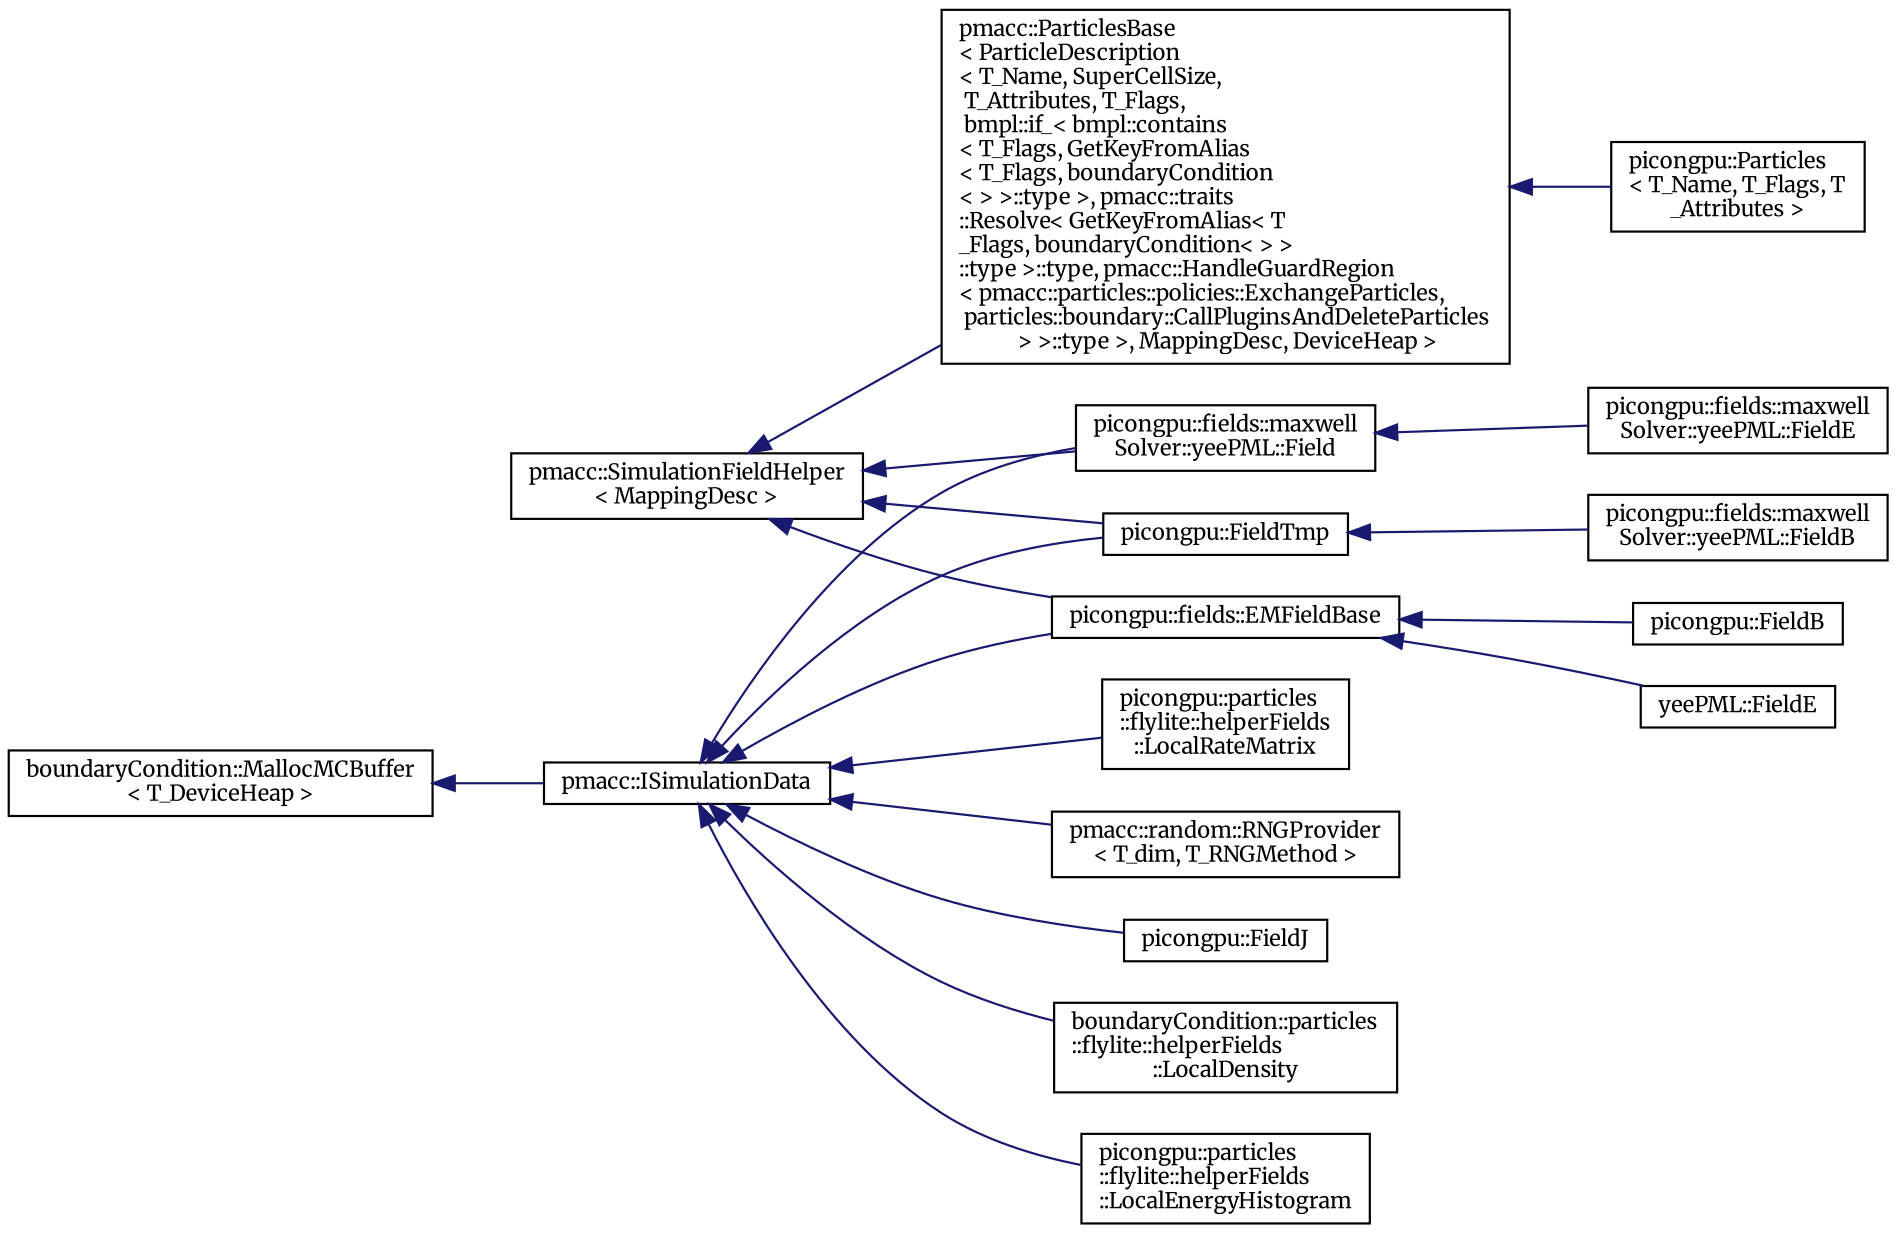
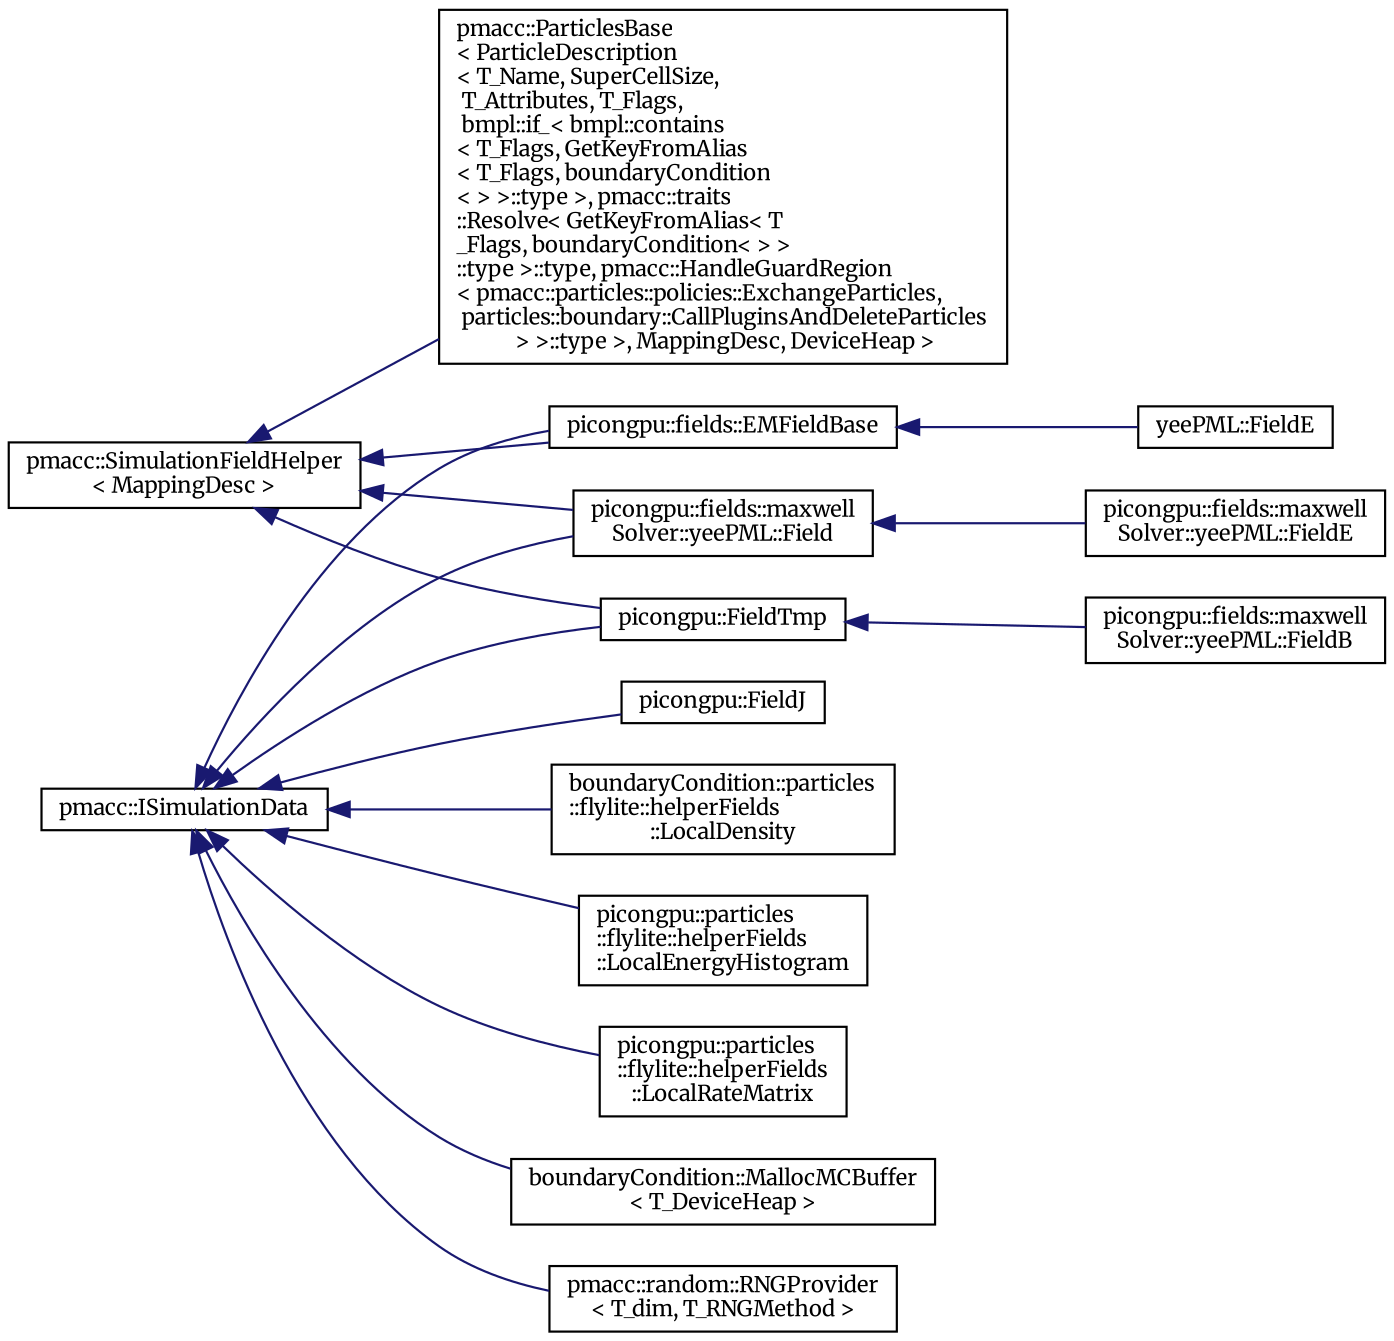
(1738, 187) -> none
(1738, 624) -> none
(499, 783) -> (329, 1040)
